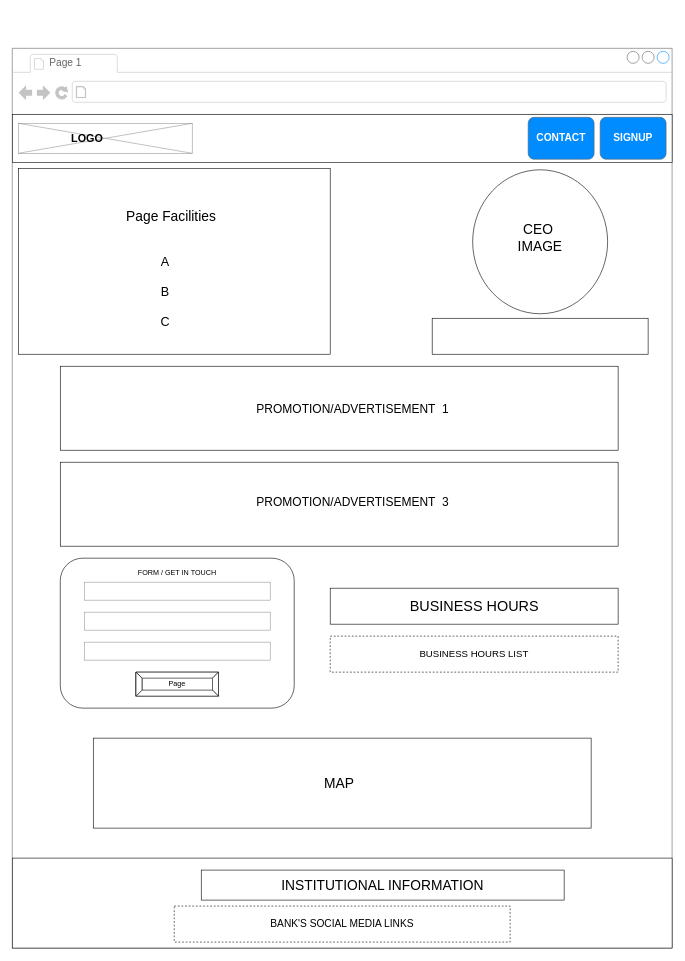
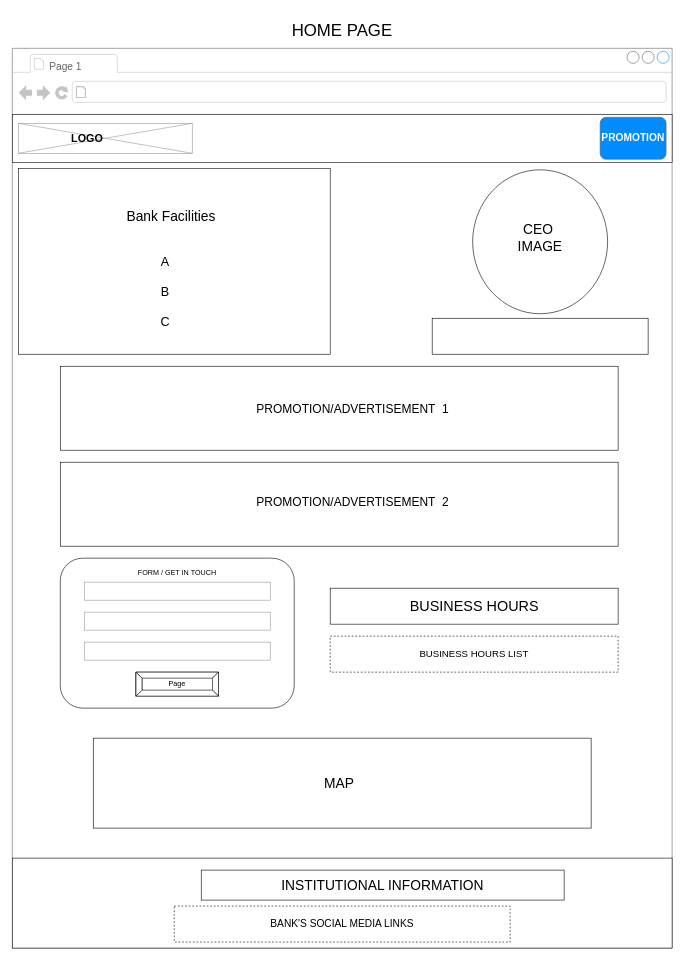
none -> (342, 30)
(81, 63) -> (81, 68)
(561, 138) -> none
(633, 138) -> (633, 138)
(171, 216) -> (171, 216)
(351, 501) -> (351, 501)
